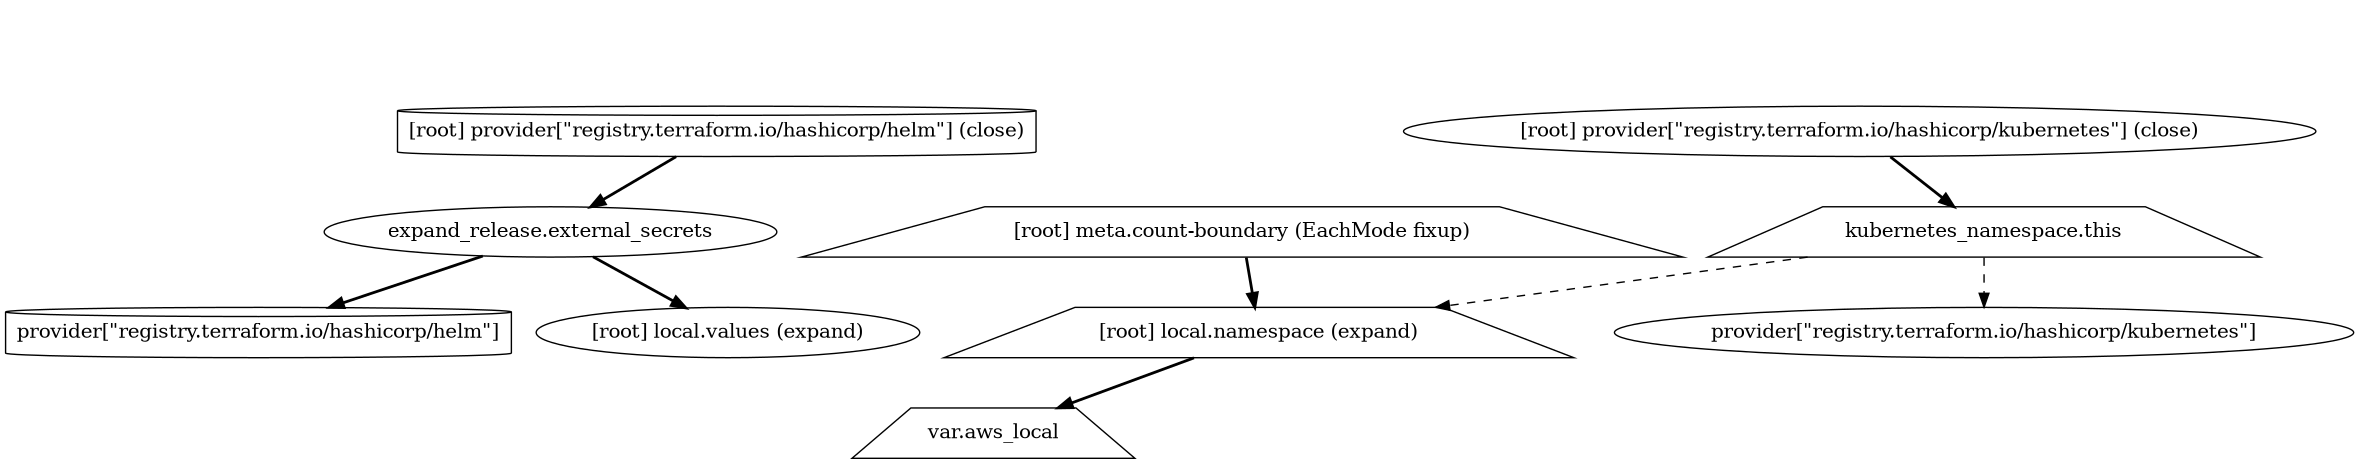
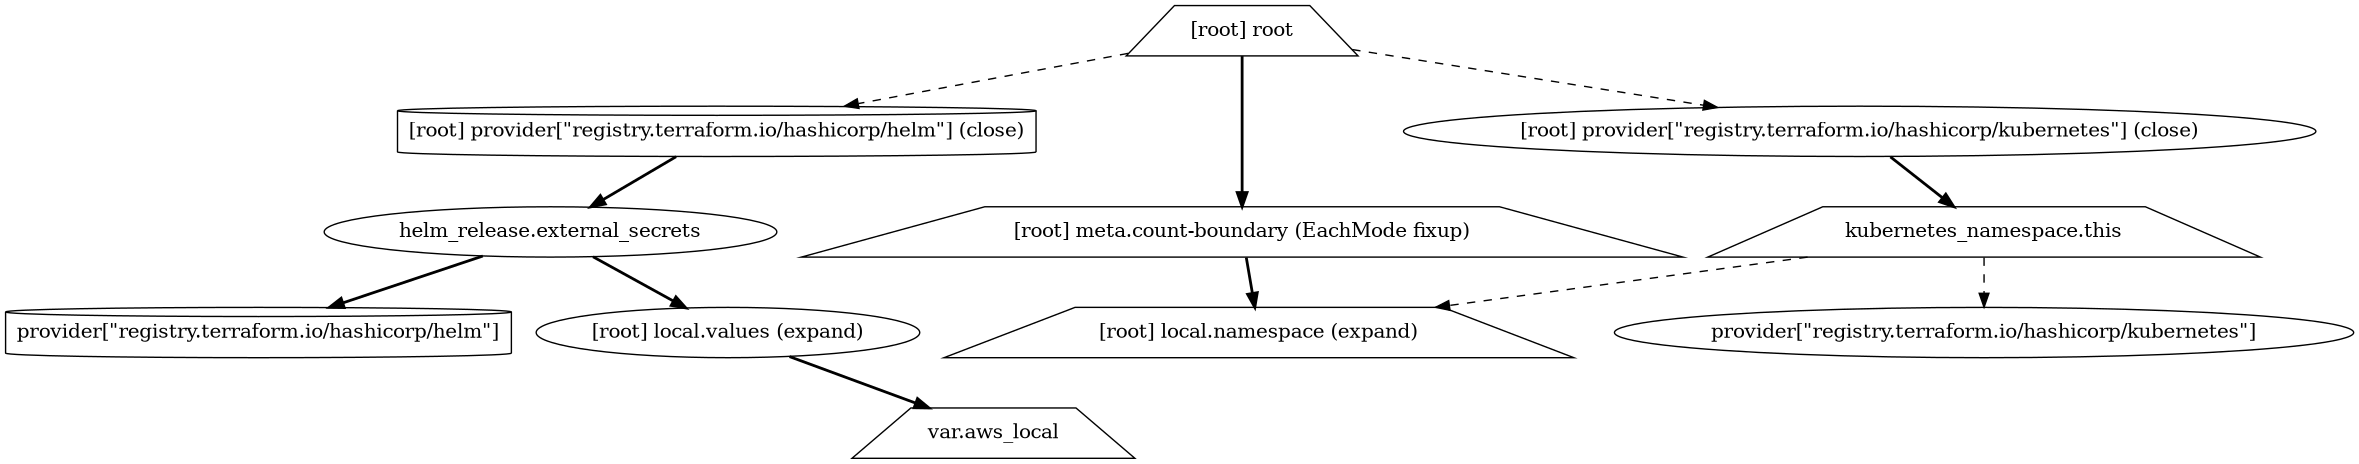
none -> (1242, 31)
(551, 232) -> (551, 232)
(1133, 380) -> (853, 380)
